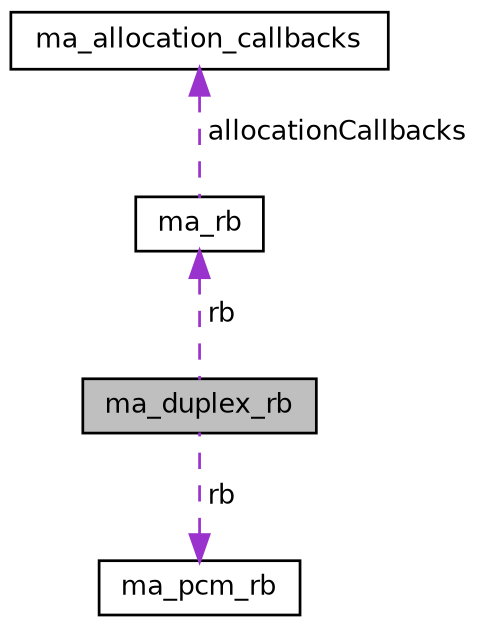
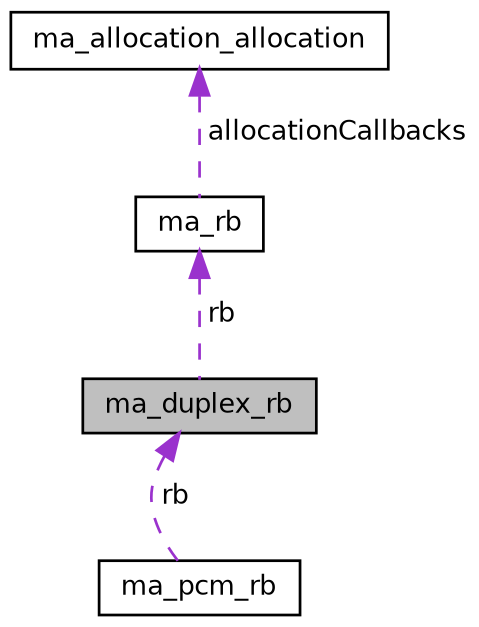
(200, 41) -> (200, 41)
(200, 483) -> (153, 510)
